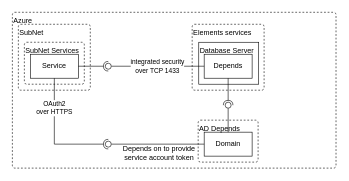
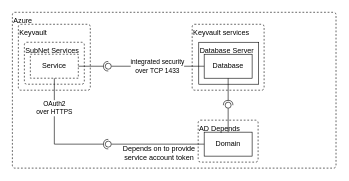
(32, 33) -> (35, 33)
(225, 33) -> (225, 33)
(54, 66) -> (54, 66)
(228, 66) -> (228, 66)
